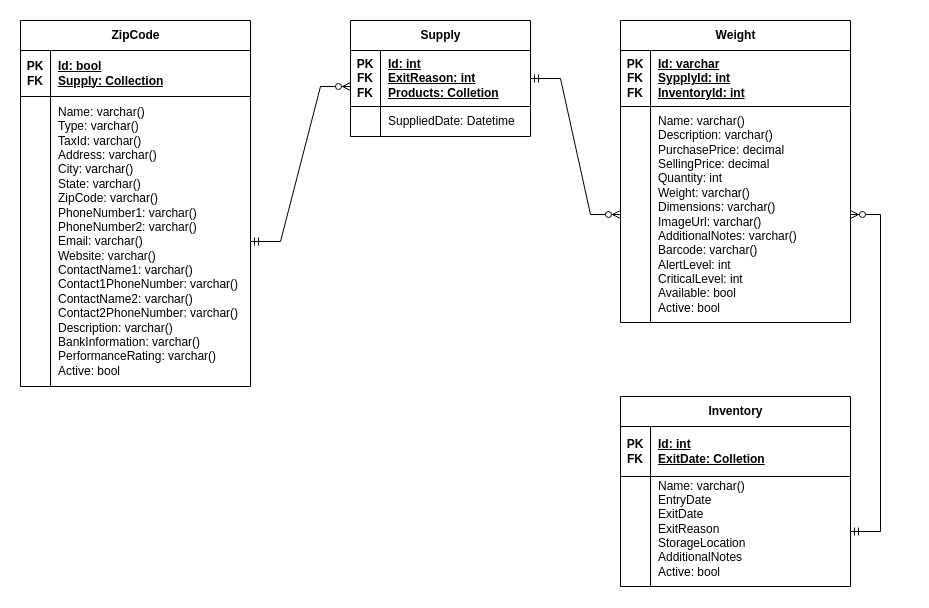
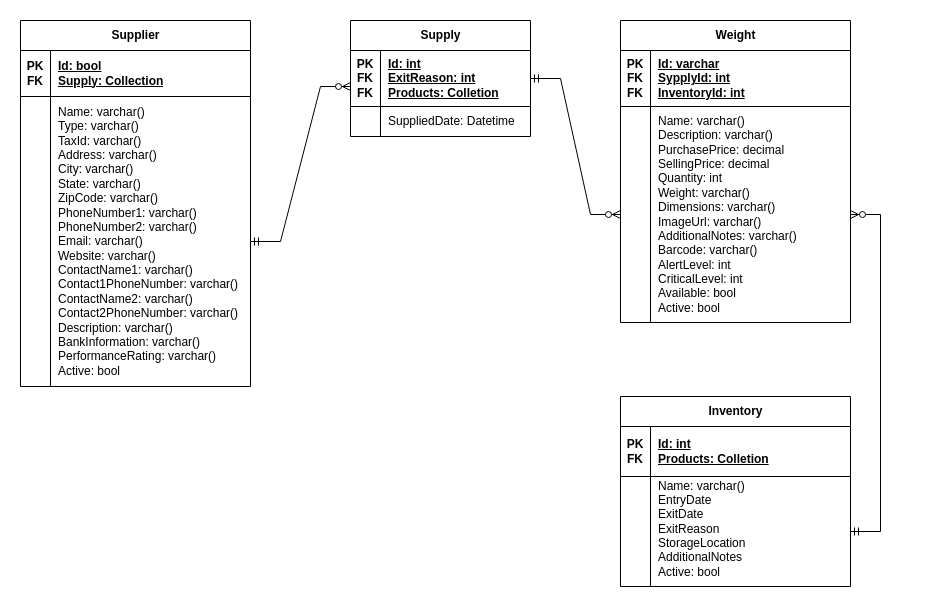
(136, 36) -> (136, 36)
(713, 452) -> (715, 452)
